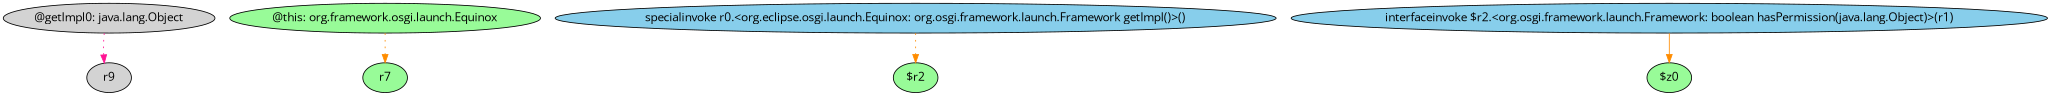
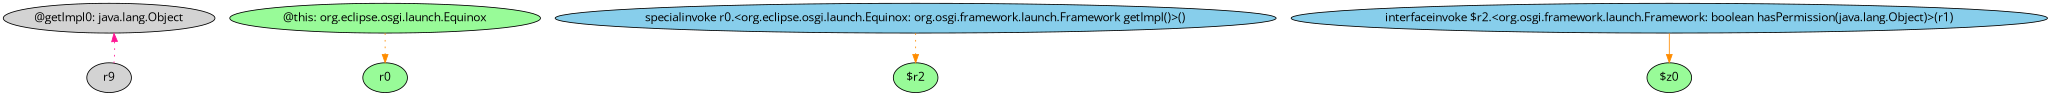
(385, 18) -> (385, 18)
(104, 44) -> (115, 52)
(385, 78) -> (385, 78)
